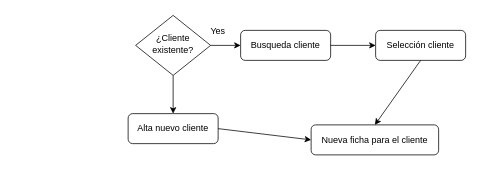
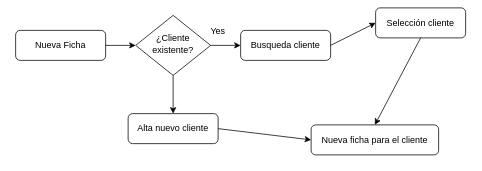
none -> (60, 45)
none -> (117, 45)
(420, 45) -> (420, 23)
